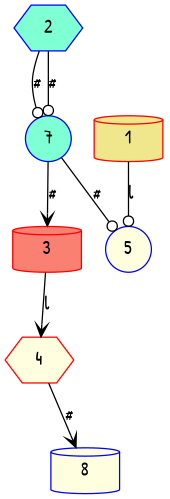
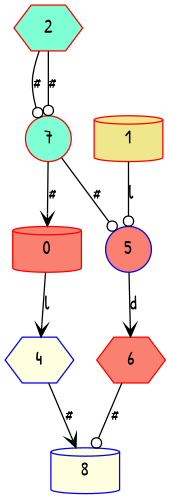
(48, 28) -> (48, 28)
(48, 139) -> (48, 139)
(47, 249) -> (47, 249)
(128, 249) -> (128, 249)
(39, 360) -> (39, 360)
none -> (131, 360)
